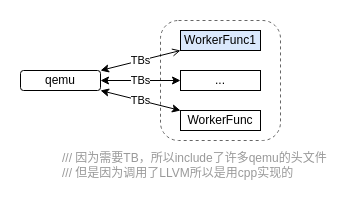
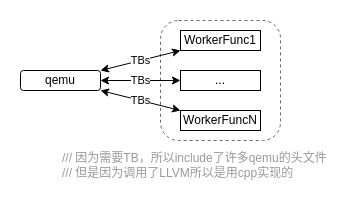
(221, 41) -> (221, 41)
(174, 52) -> (172, 53)
(221, 121) -> (221, 121)
